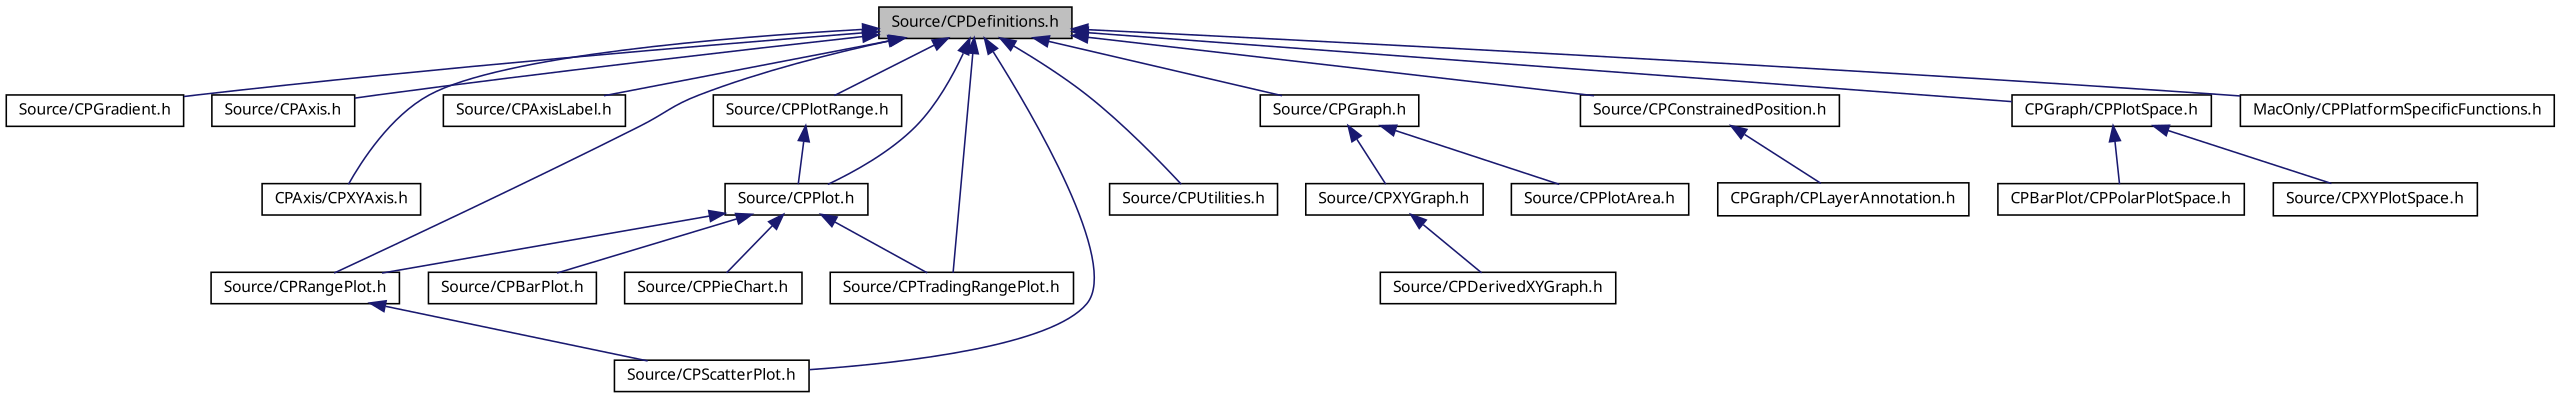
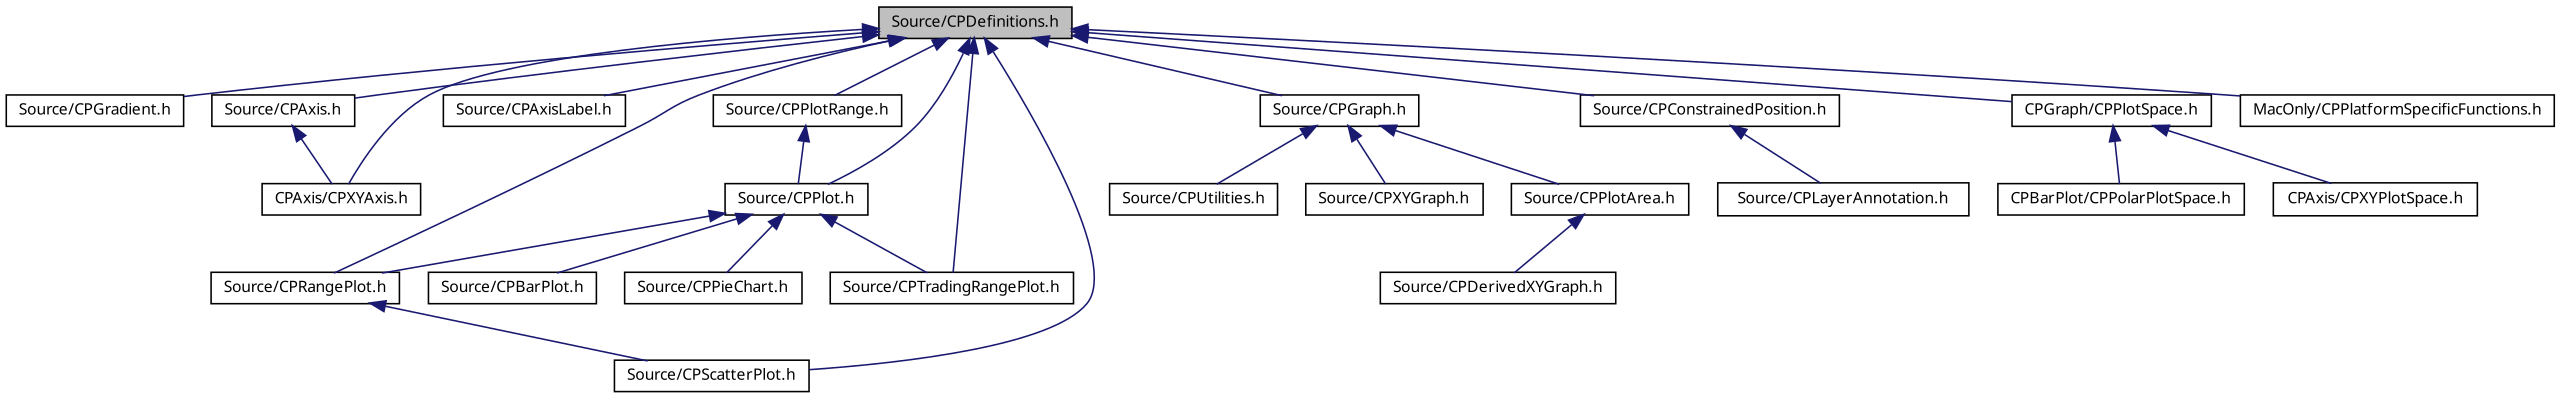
(1103, 108) -> (1260, 159)
none -> (317, 161)
(1843, 199) -> (1843, 199)
(2375, 199) -> (2375, 199)
(1452, 249) -> (1543, 249)
